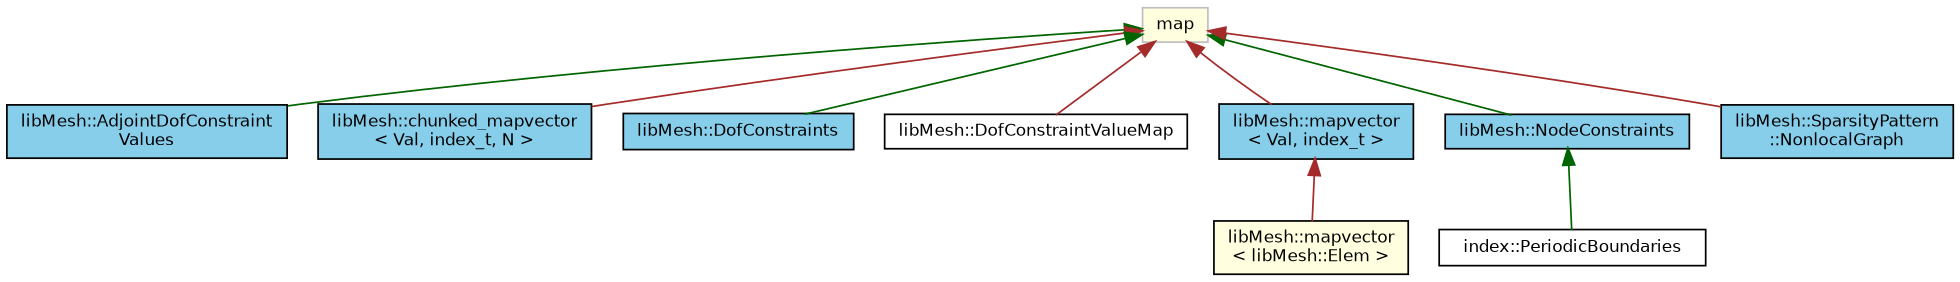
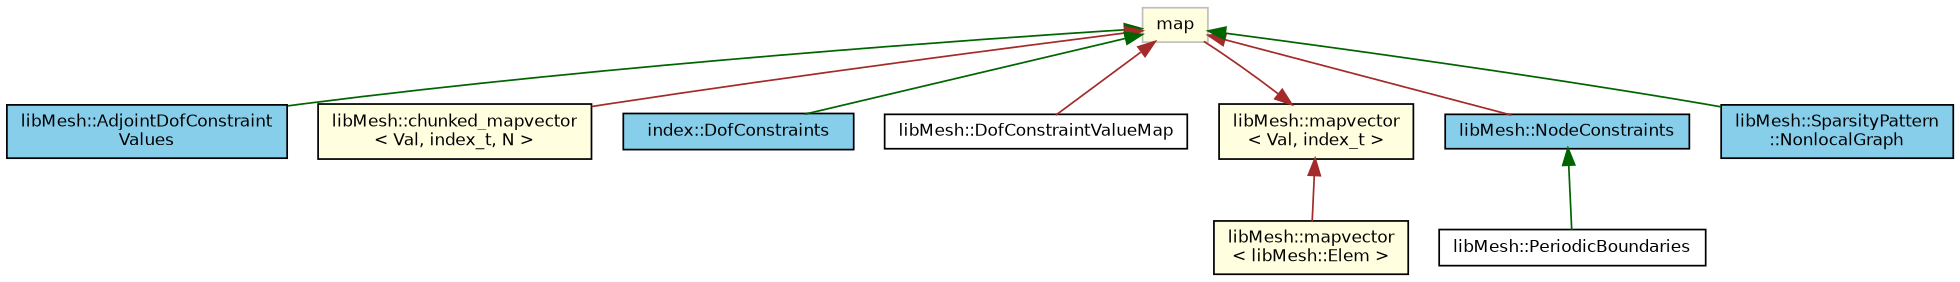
(1474, 68) -> (1474, 68)
(1368, 77) -> (1368, 77)
(1236, 79) -> (1242, 67)
(455, 132) -> (455, 132)
(739, 132) -> (739, 132)
(1316, 132) -> (1316, 132)
(1572, 248) -> (1572, 248)
